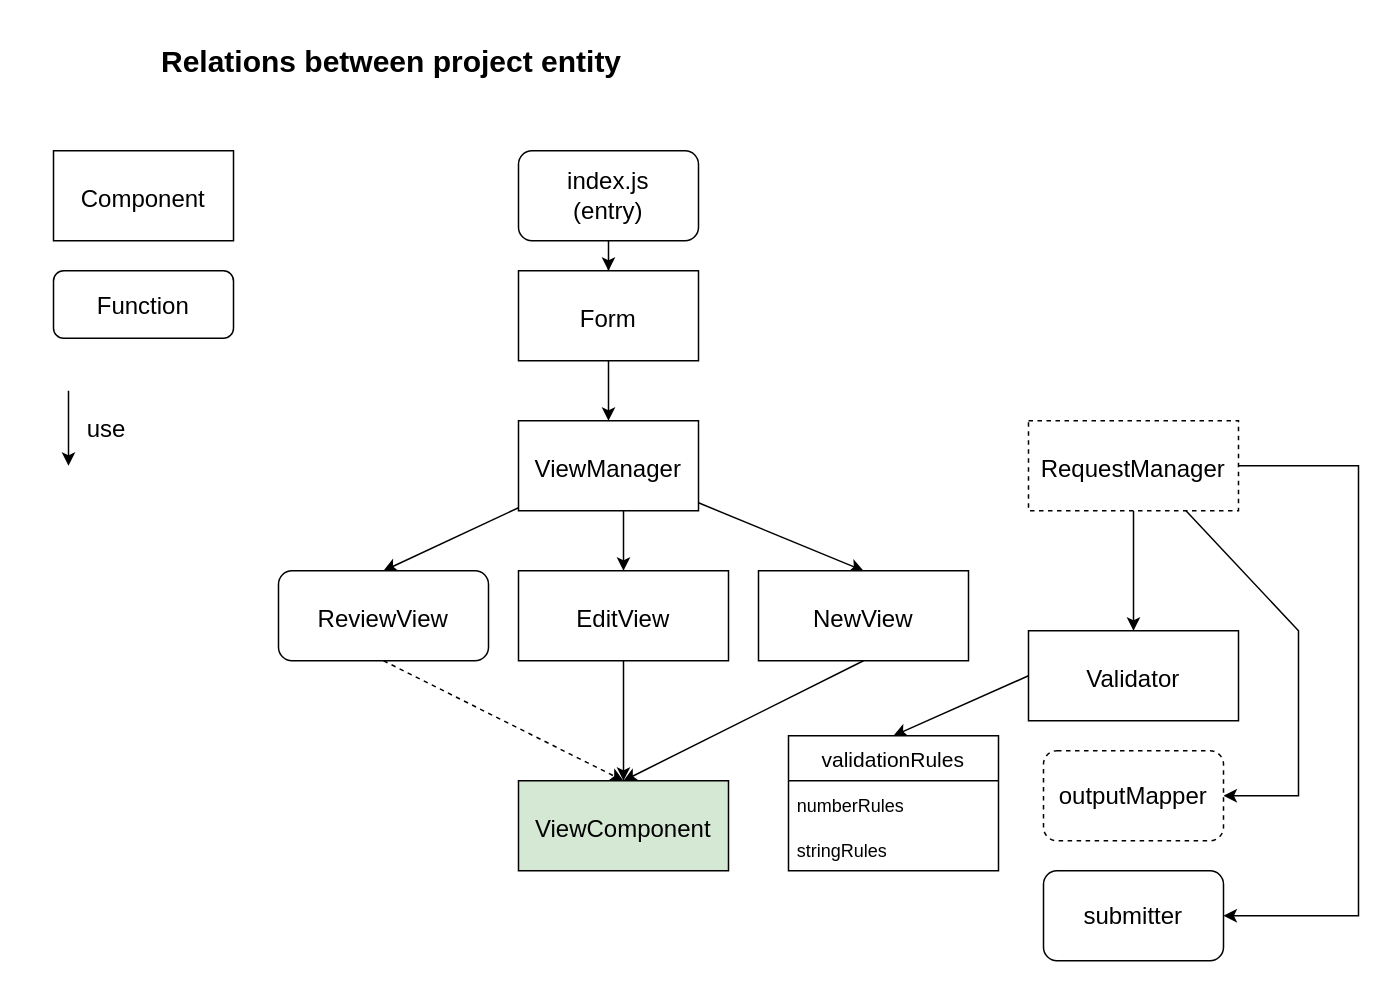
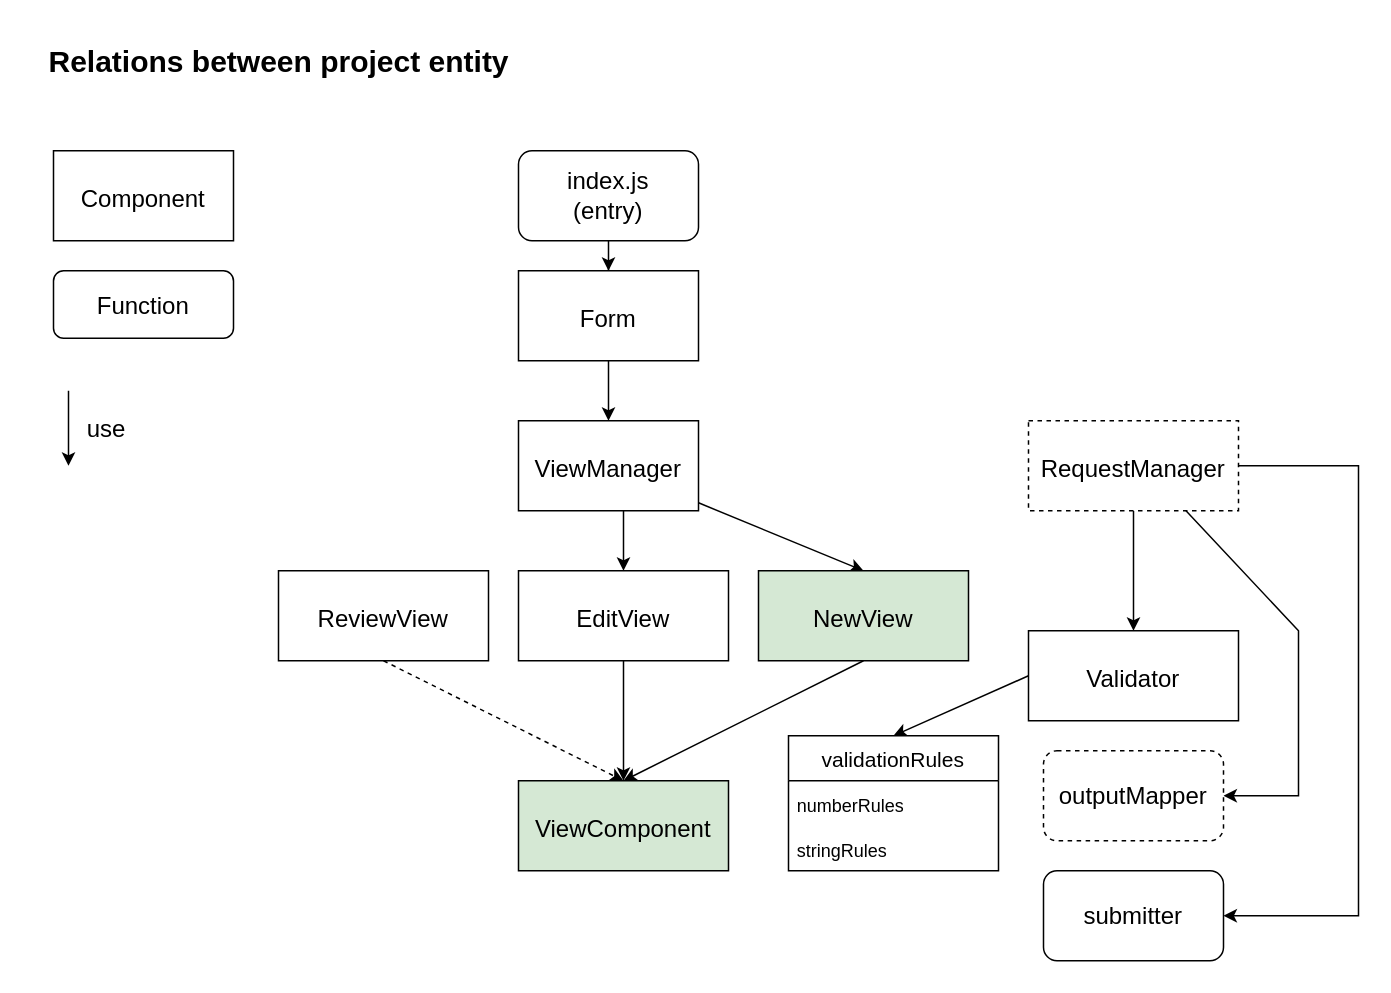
(391, 61) -> (278, 61)
(456, 537) -> none
(383, 616) -> (383, 616)
(863, 616) -> (863, 616)
